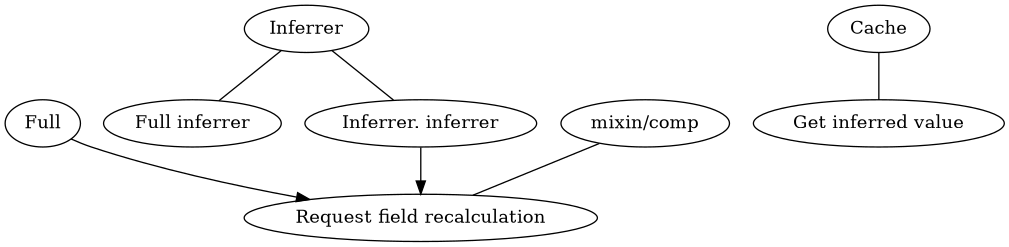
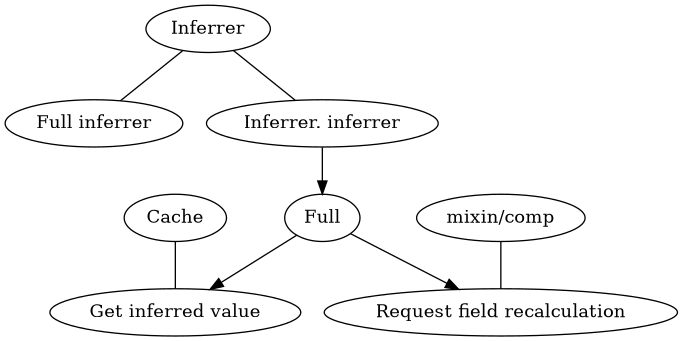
(421, 164) -> (322, 164)
none -> (259, 259)
